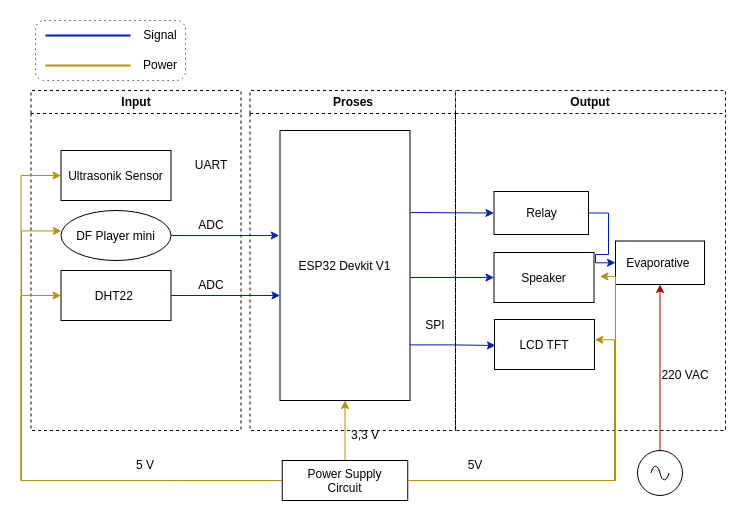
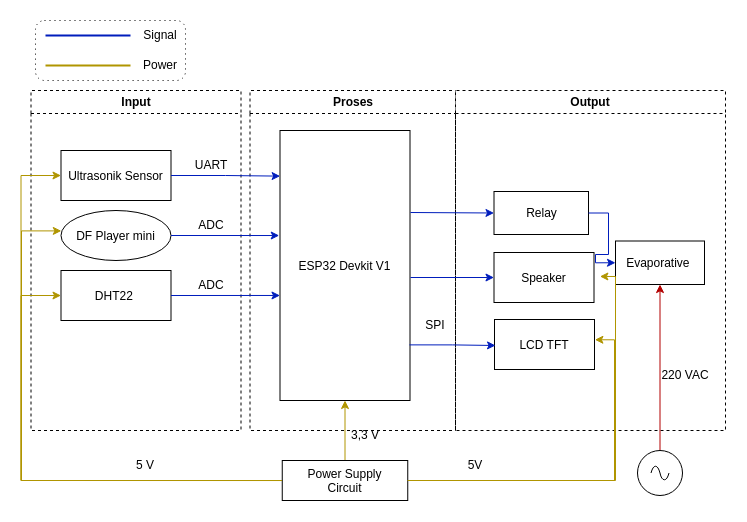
none -> (222, 176)
